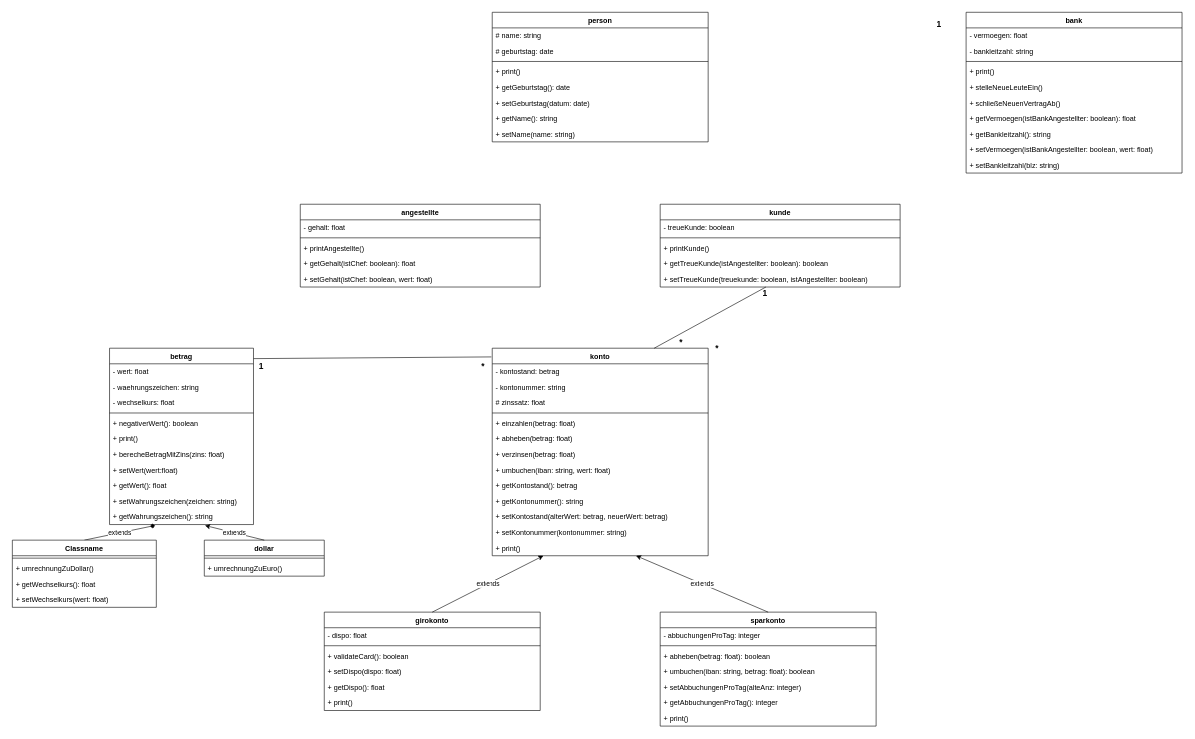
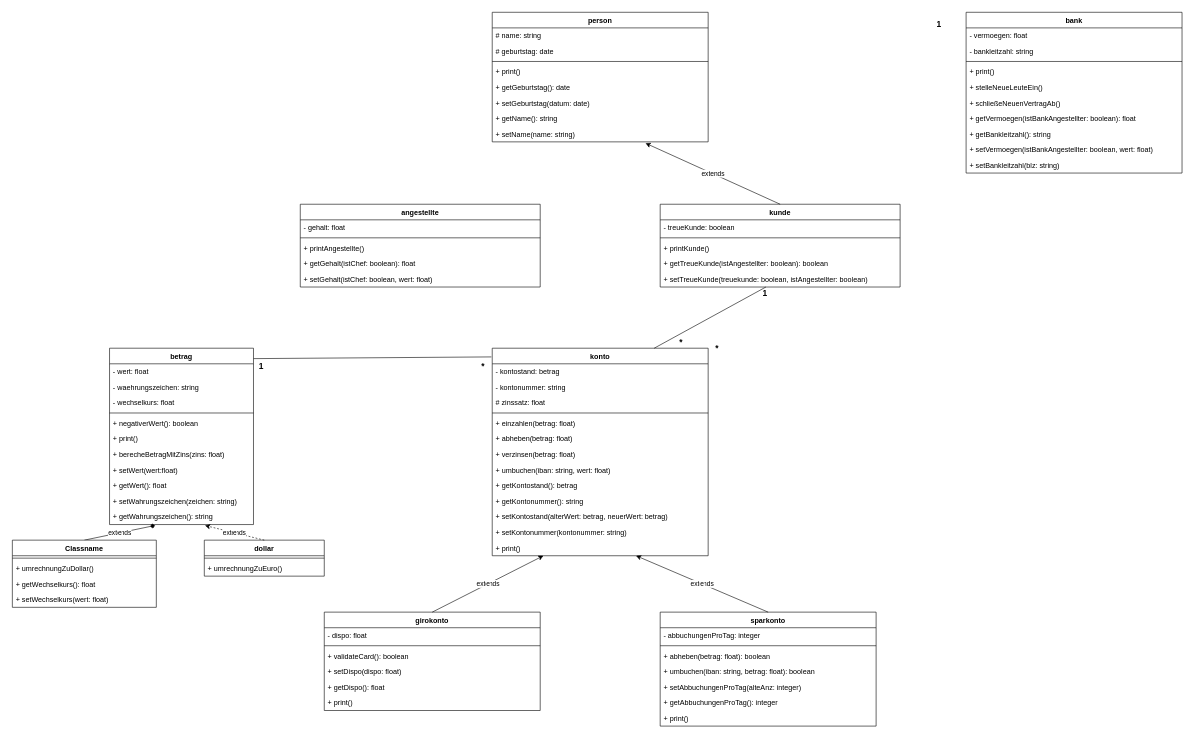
none -> (714, 174)
(255, 538) -> (255, 538)
